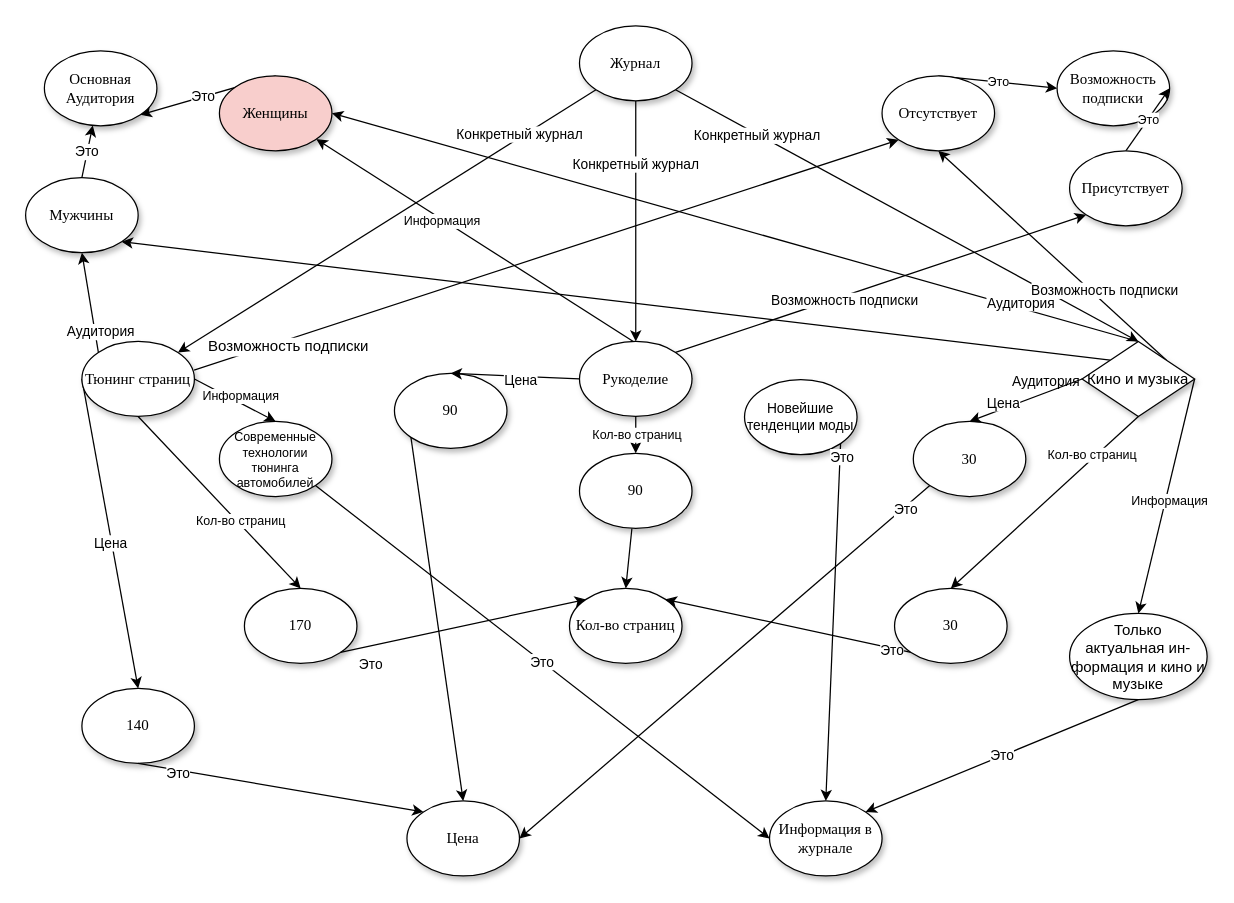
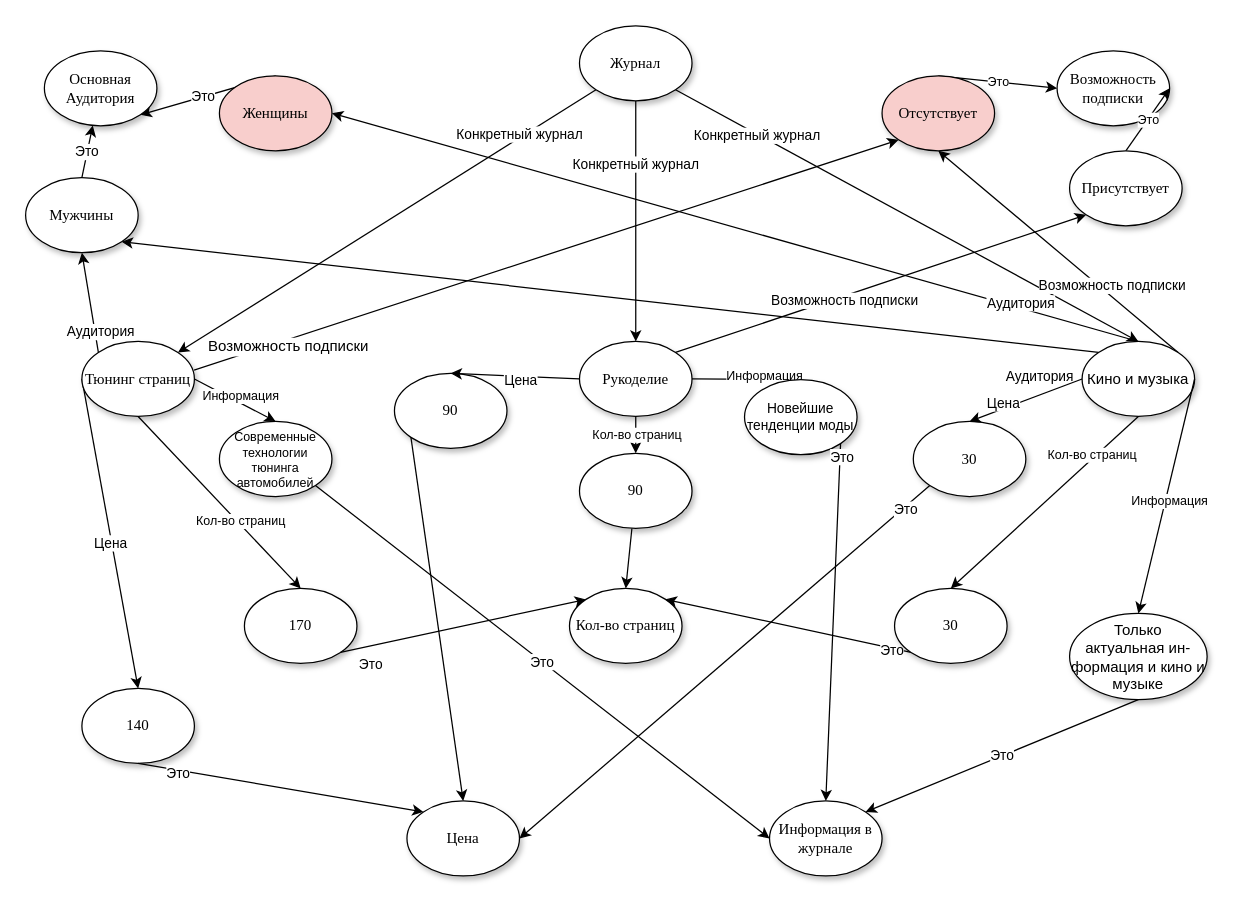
(938, 113) -> (938, 113)
(436, 216) -> (742, 379)
(1138, 379) -> (1138, 379)
